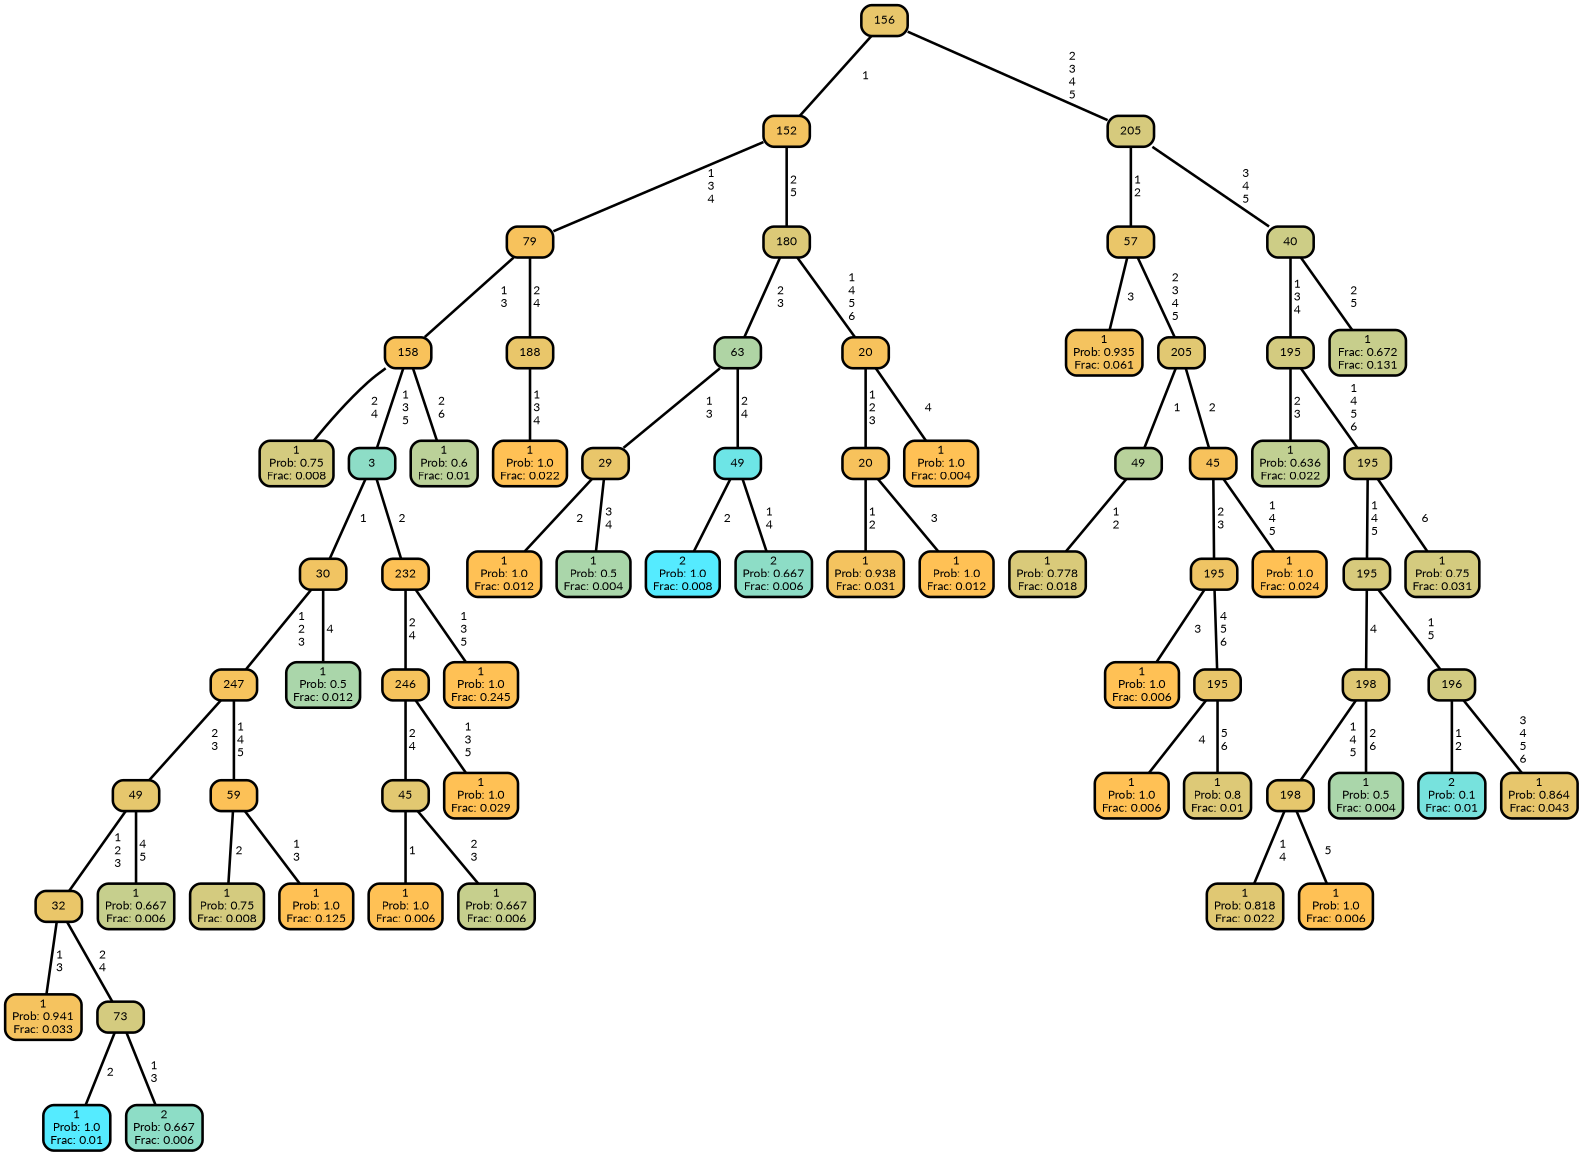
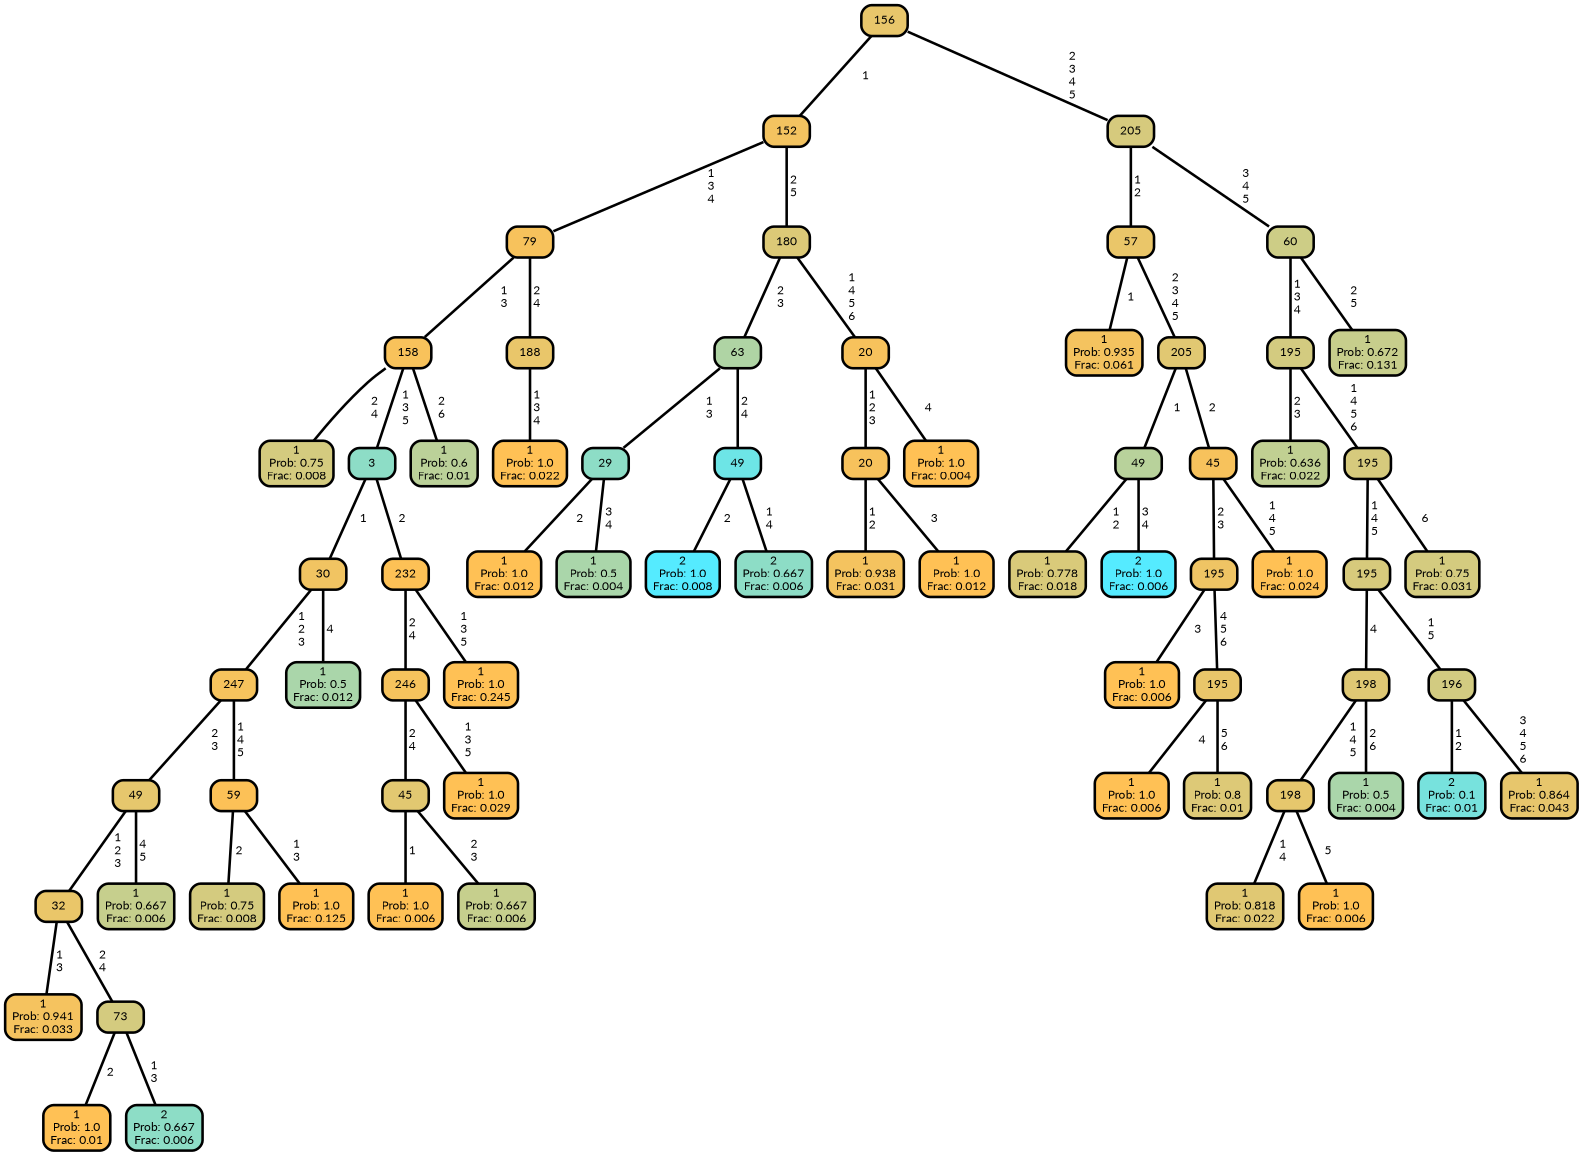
(1291, 242) -> (1291, 242)
(1130, 297) -> (1130, 297)
(1368, 353) -> (1368, 353)
(606, 464) -> (606, 464)
none -> (1139, 574)
(77, 1128) -> (77, 1128)
